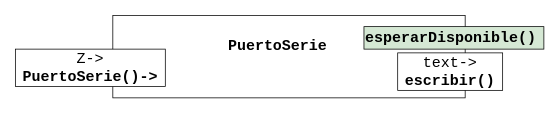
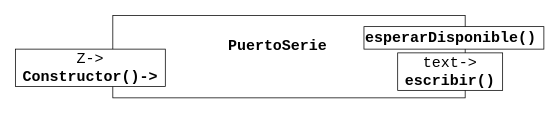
(454, 38) -> (454, 38)
(90, 68) -> (90, 68)
